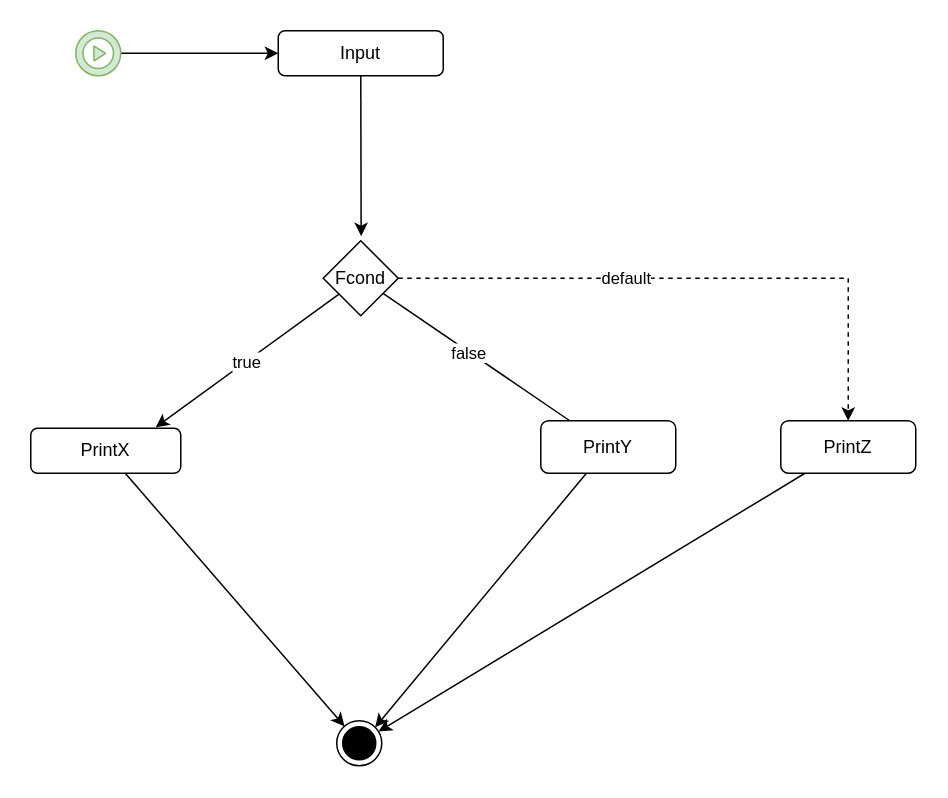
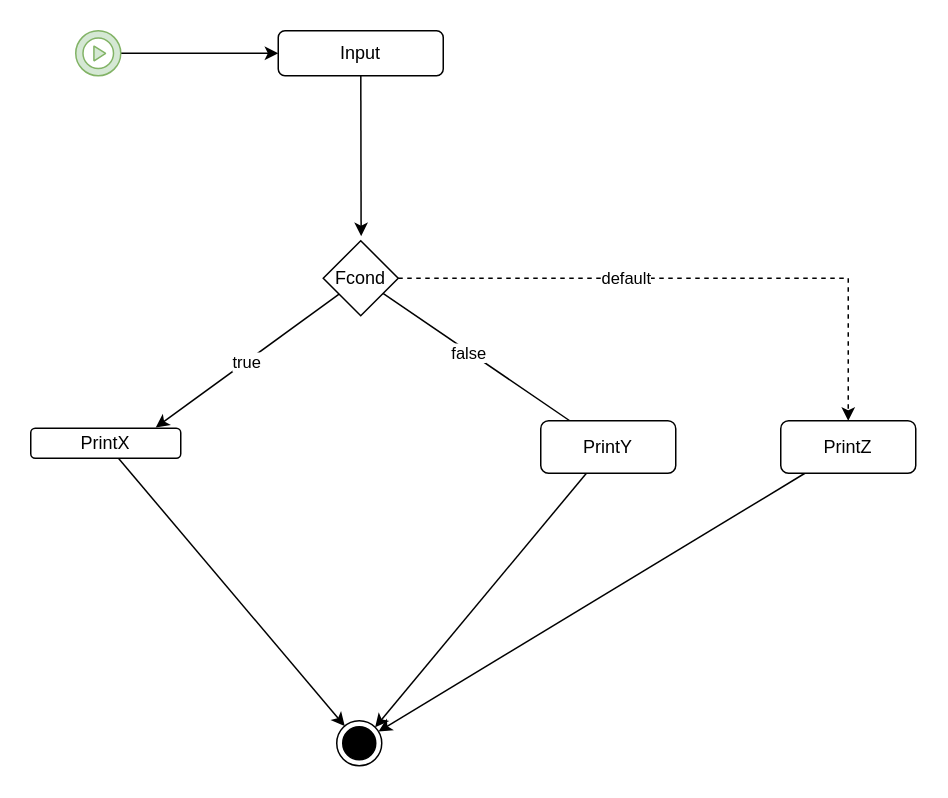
(106, 451) -> (106, 443)
